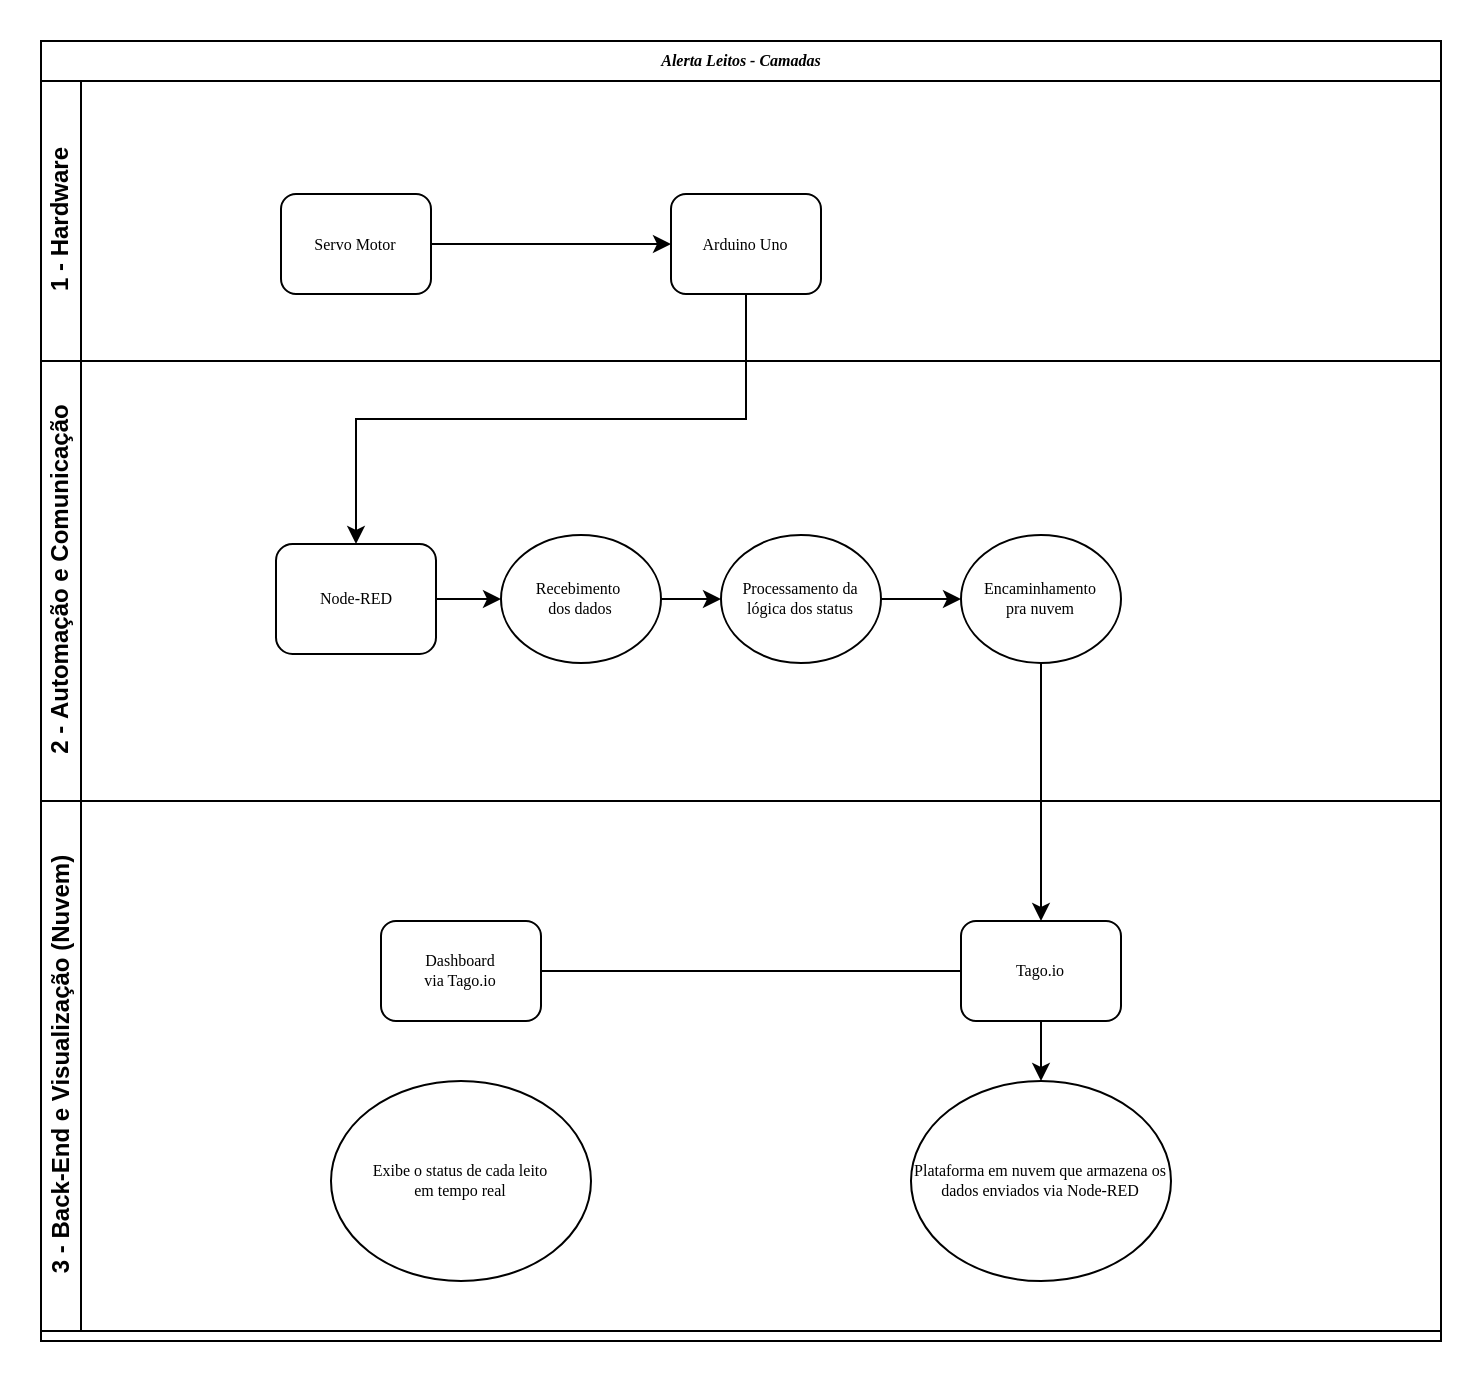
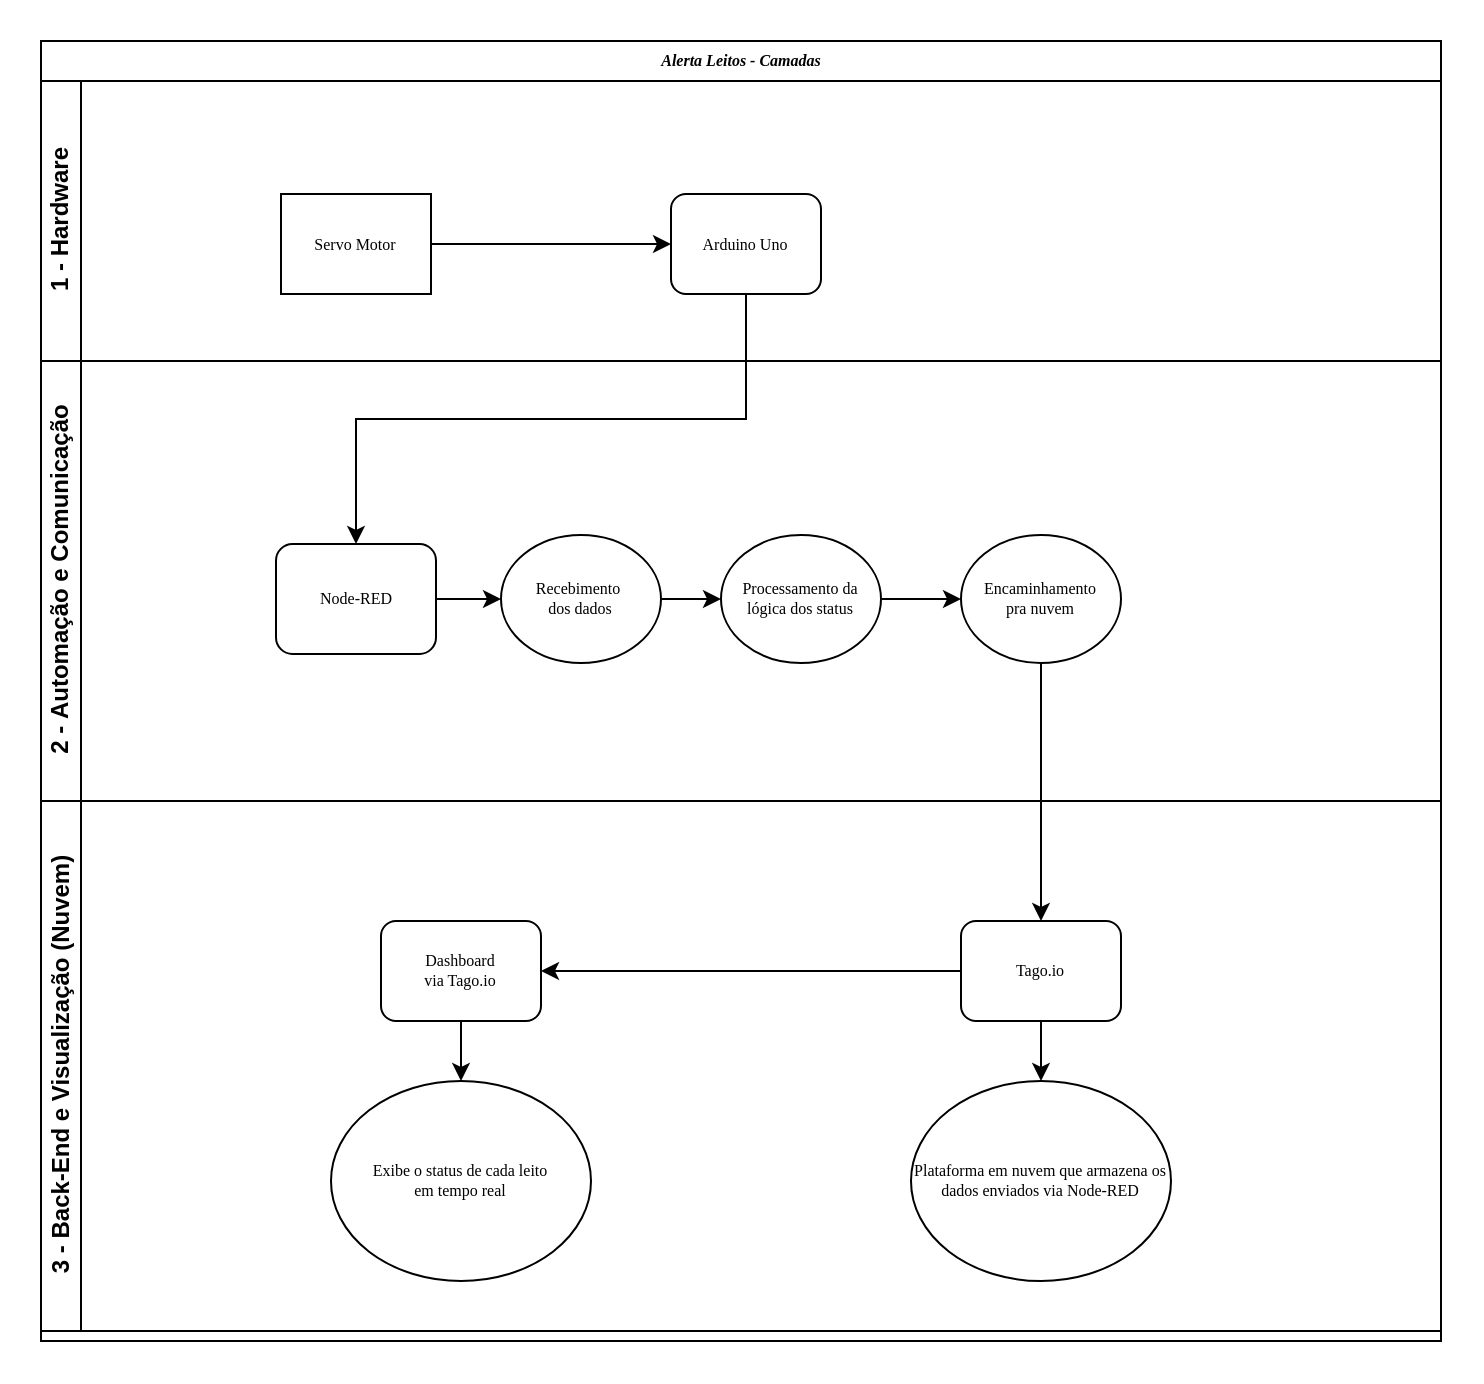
(356, 244) -> (356, 244)
(550, 971) -> (556, 971)
none -> (461, 1044)
